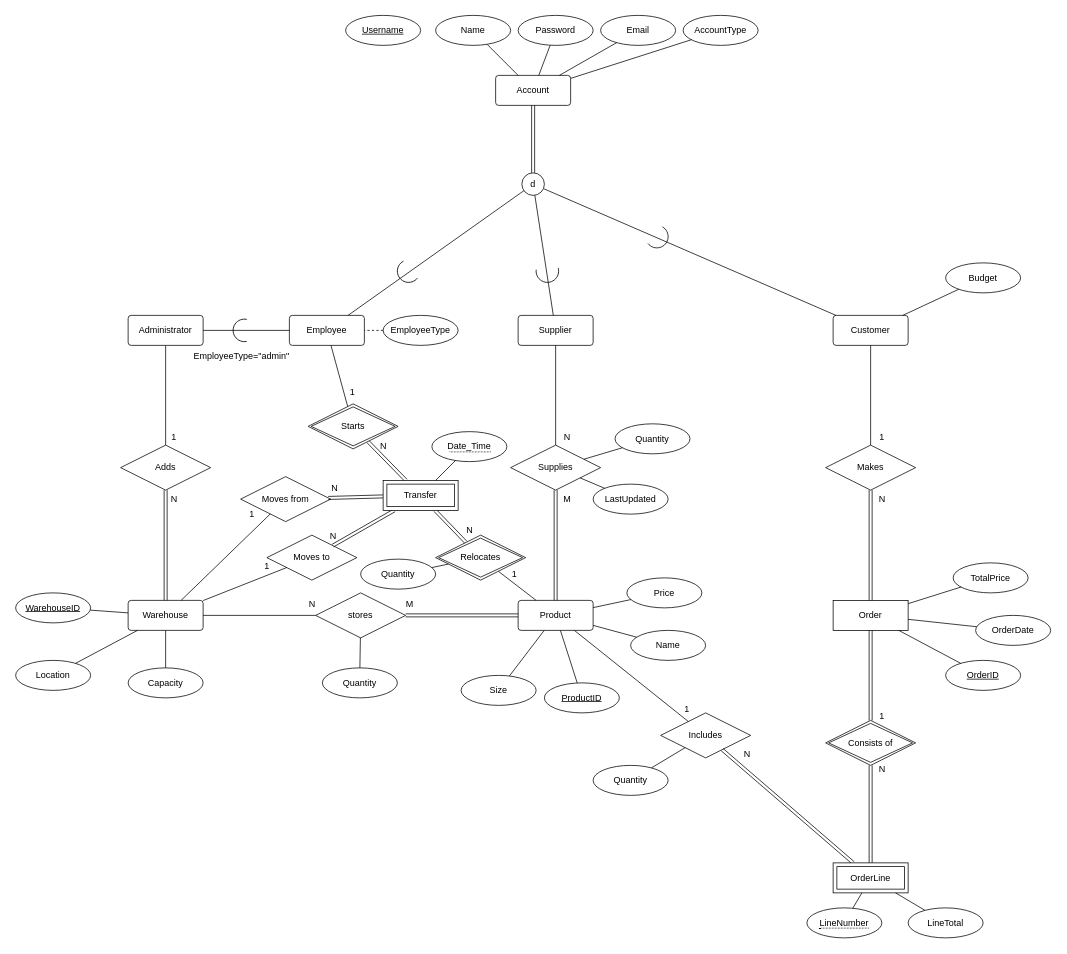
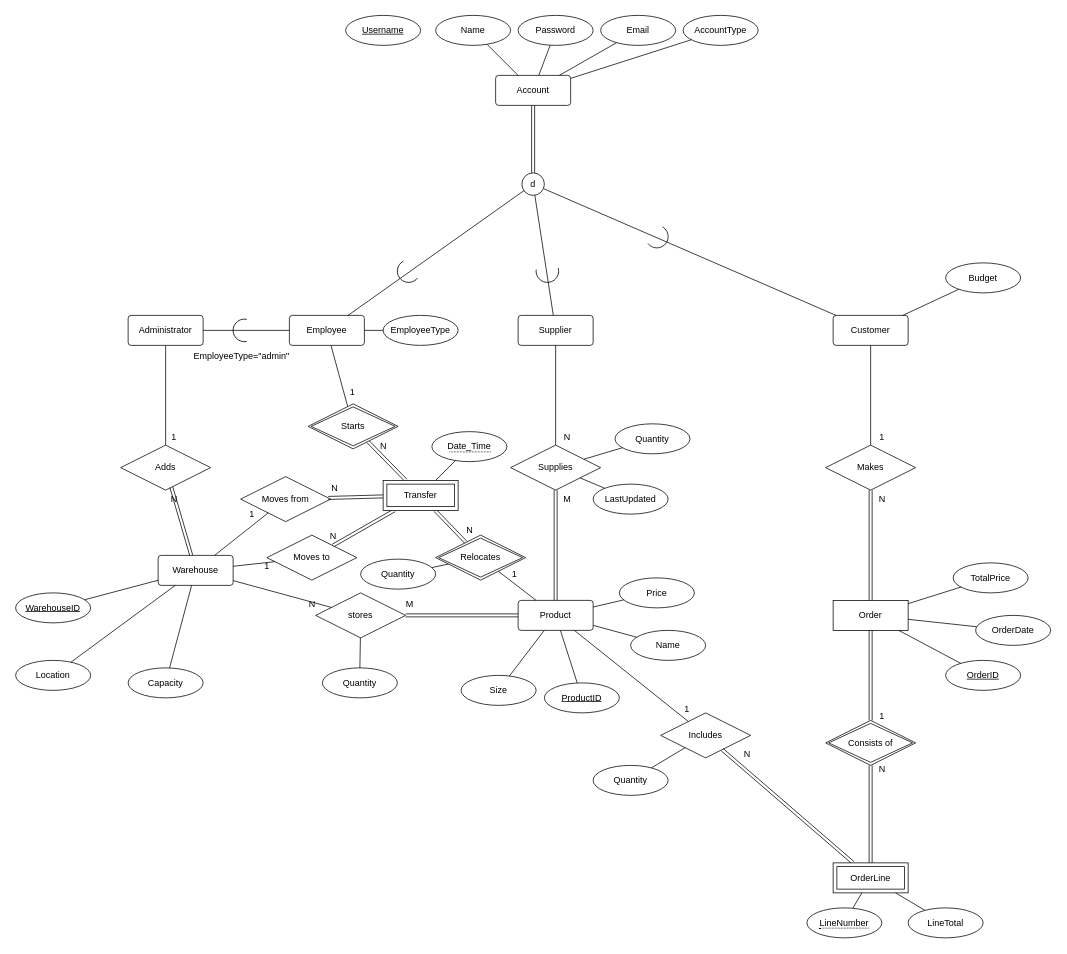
(374, 330) -> (374, 330)
(664, 593) -> (657, 593)
(165, 615) -> (195, 570)
